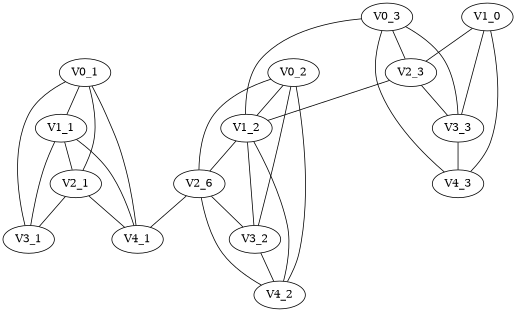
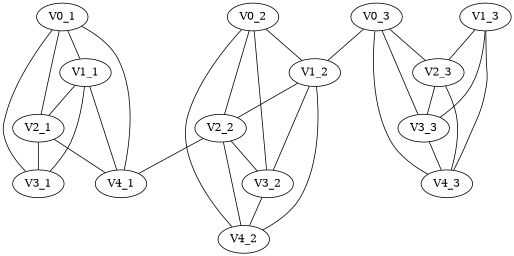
(487, 17) -> (485, 17)
(329, 100) -> (458, 127)
(199, 184) -> (221, 128)
